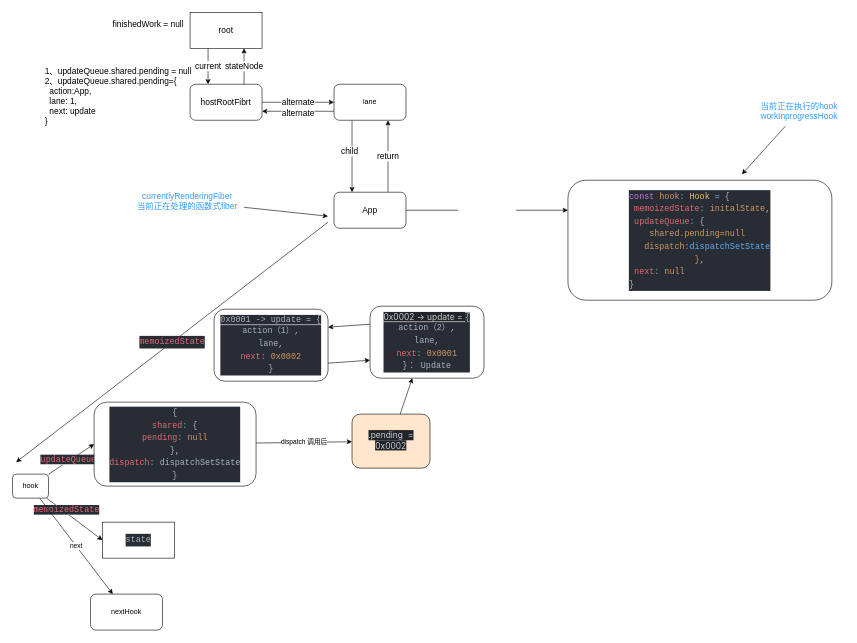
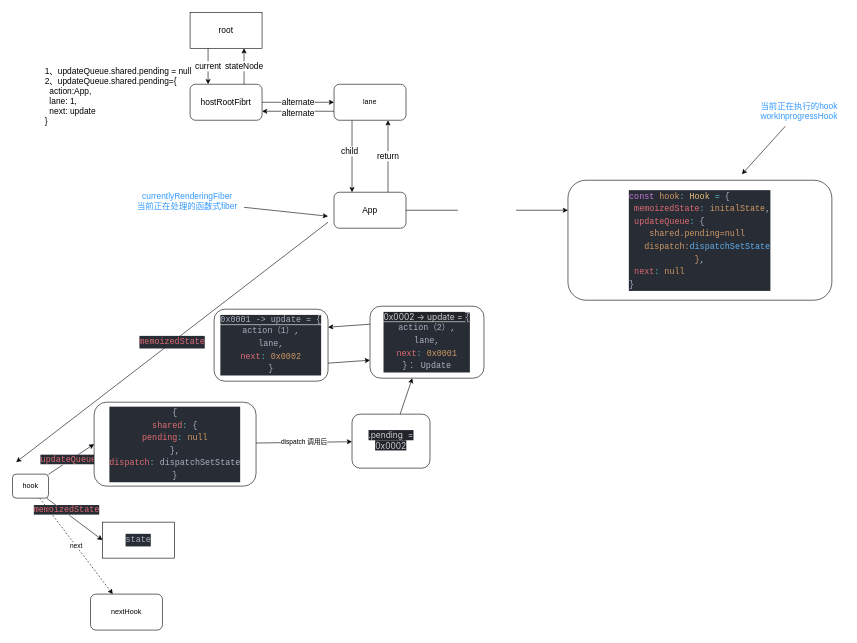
(148, 24) -> none
(391, 441) -> (391, 441)
(94, 570) -> (94, 570)
